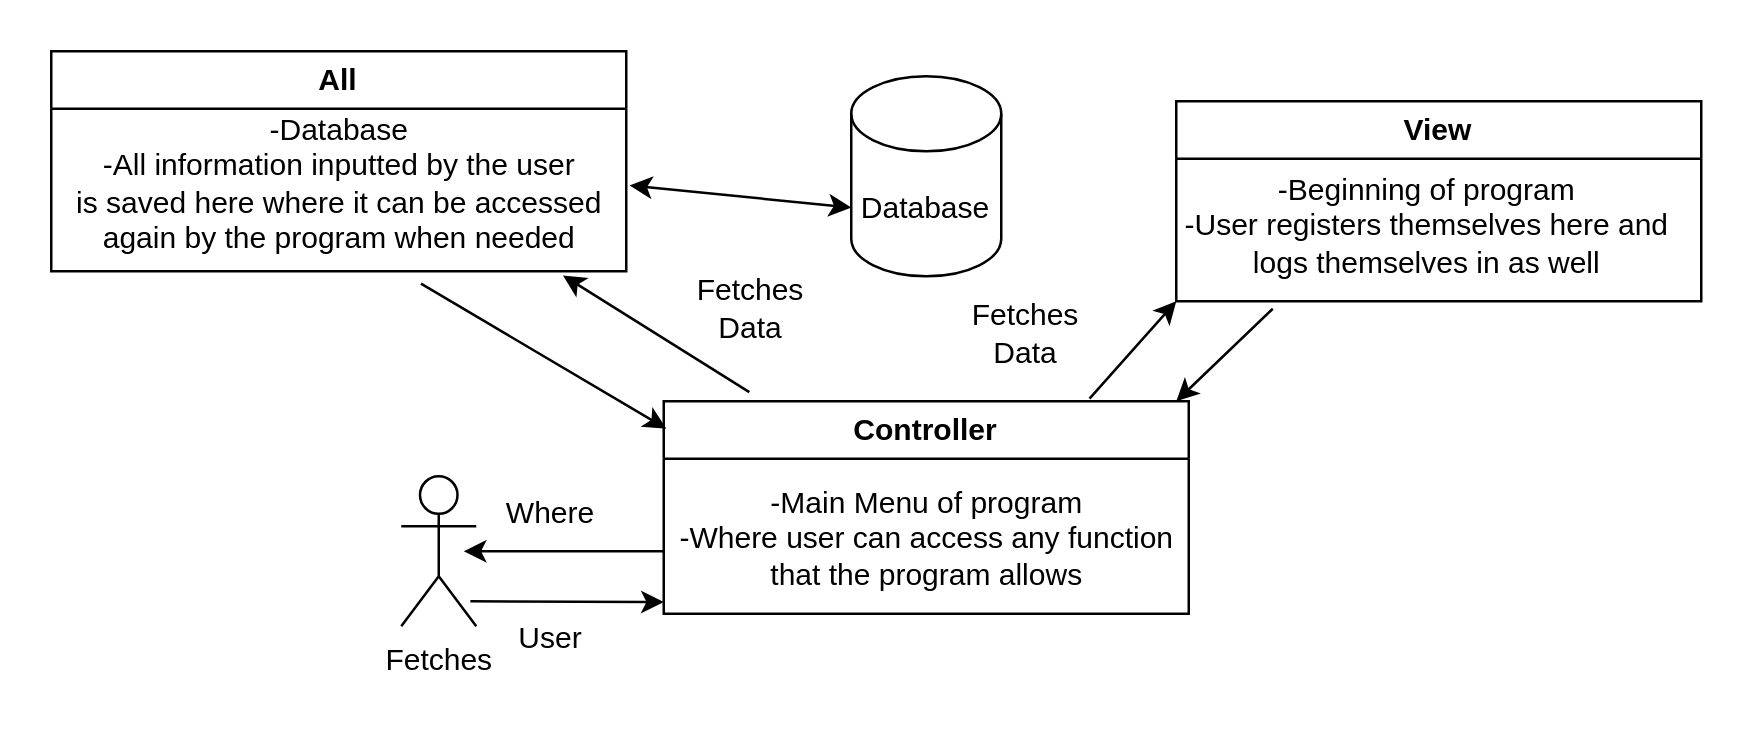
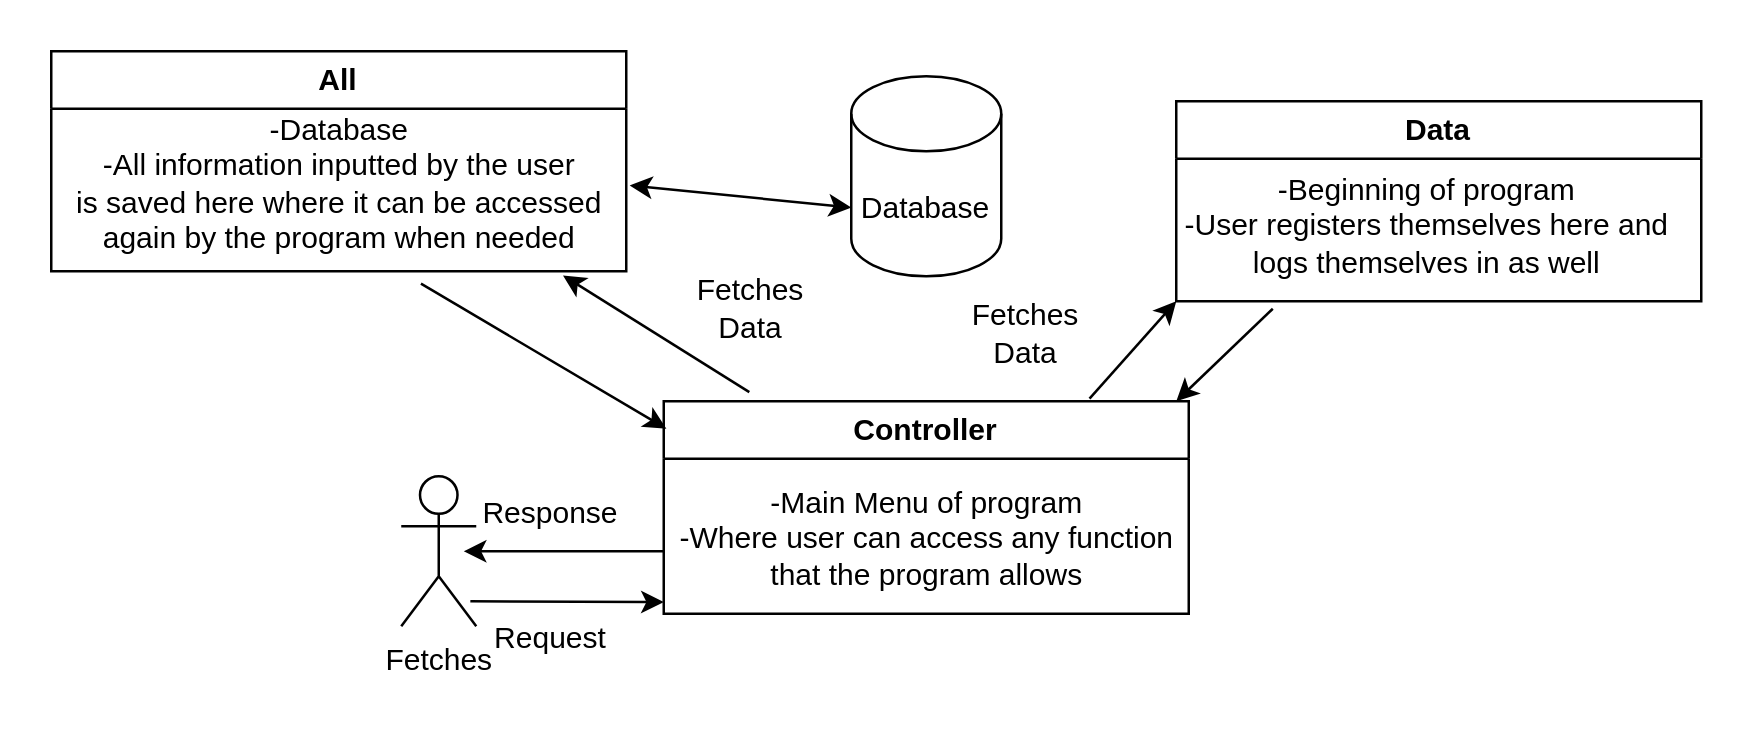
(1439, 131) -> (1439, 131)
(551, 514) -> (551, 514)
(551, 639) -> (551, 639)
